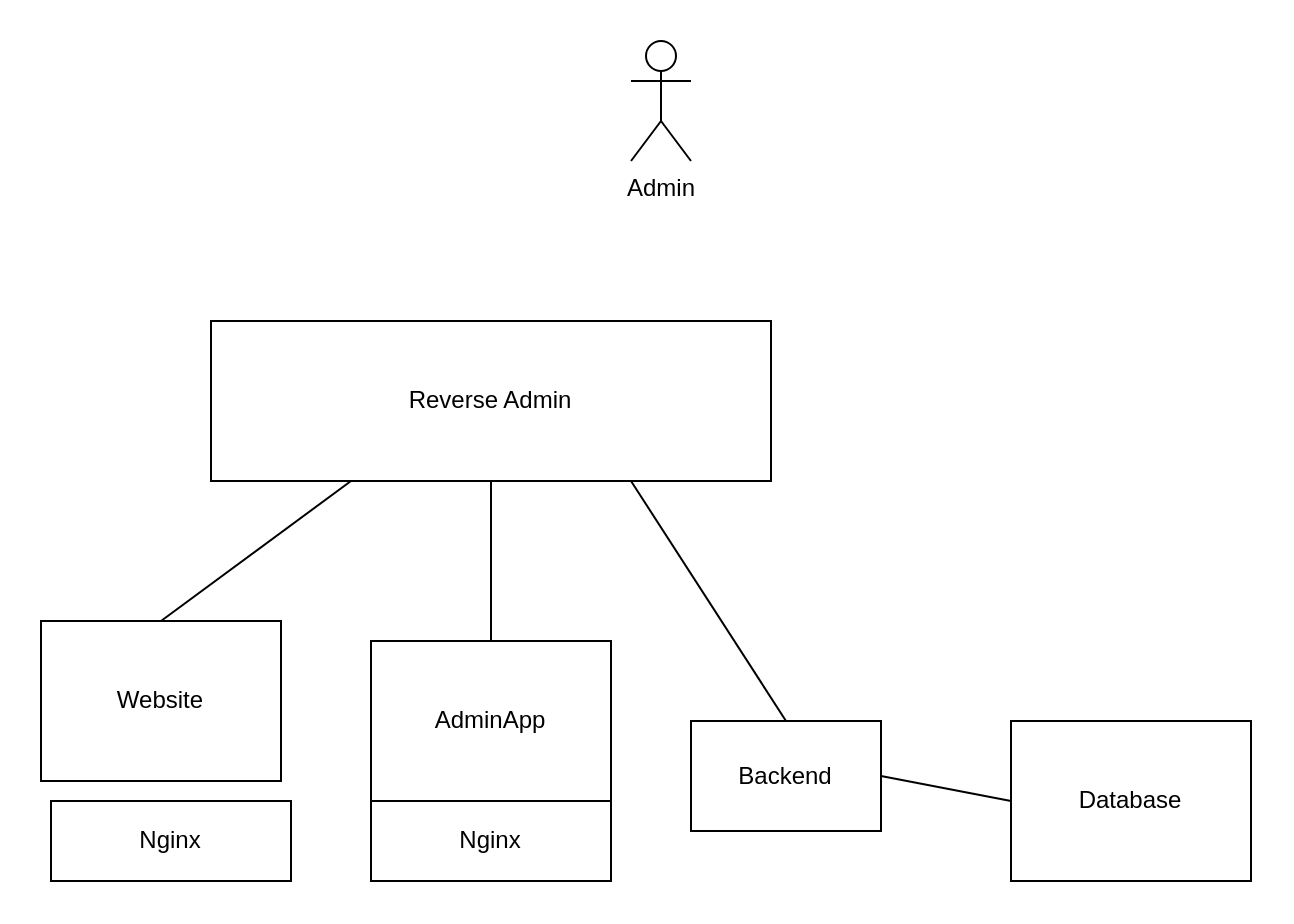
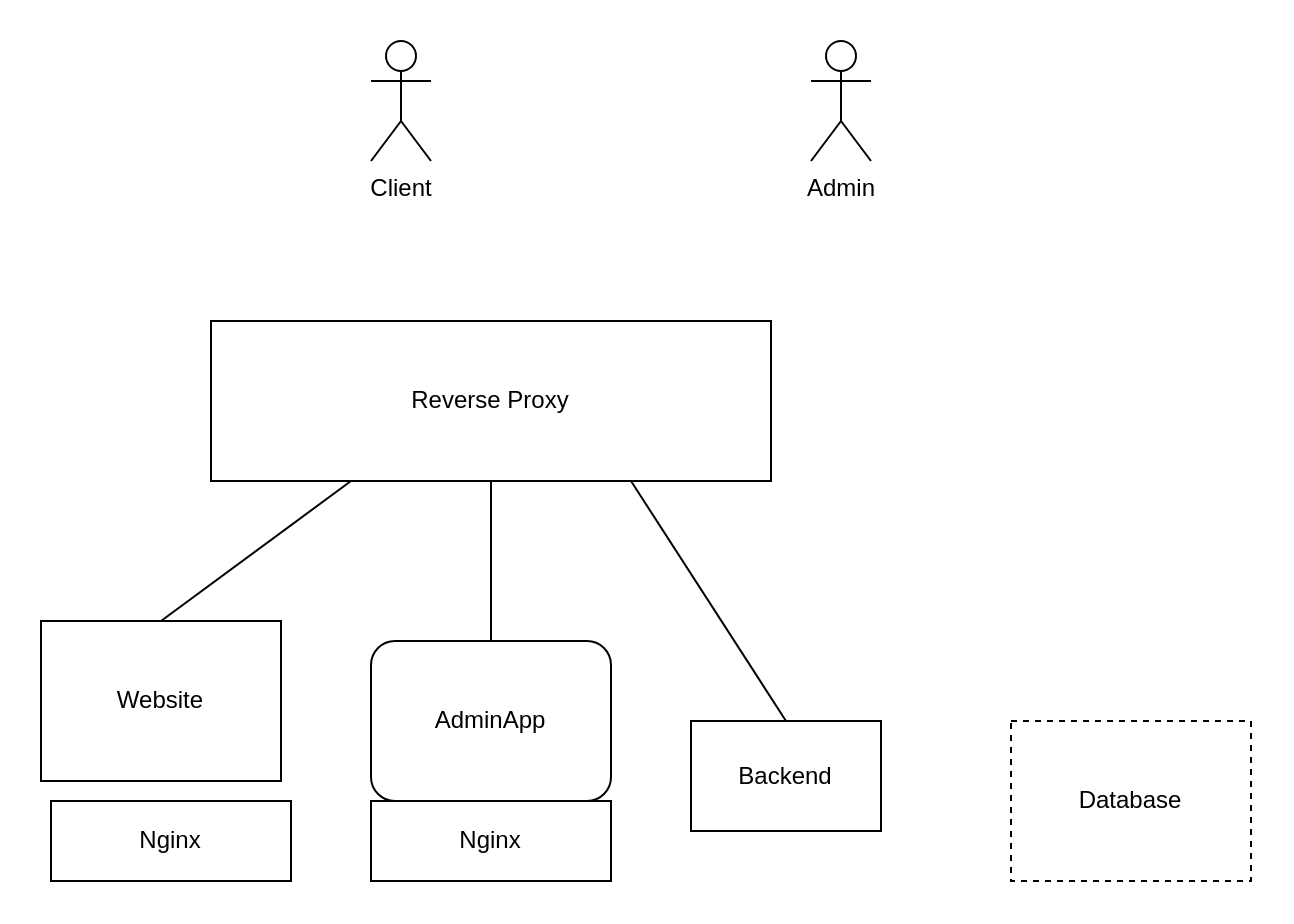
none -> (401, 101)
(661, 101) -> (841, 101)
(491, 401) -> (491, 401)
(491, 721) -> (491, 721)
(946, 789) -> none
(1131, 801) -> (1131, 801)
